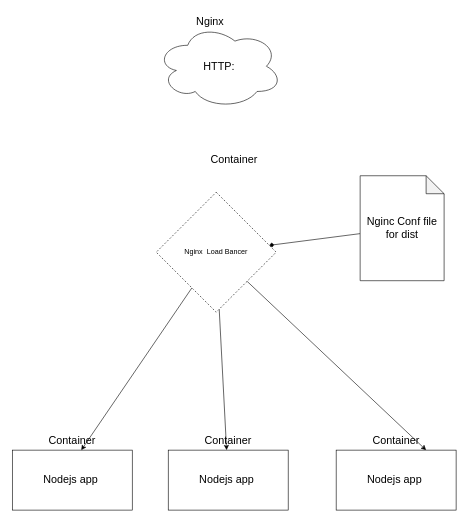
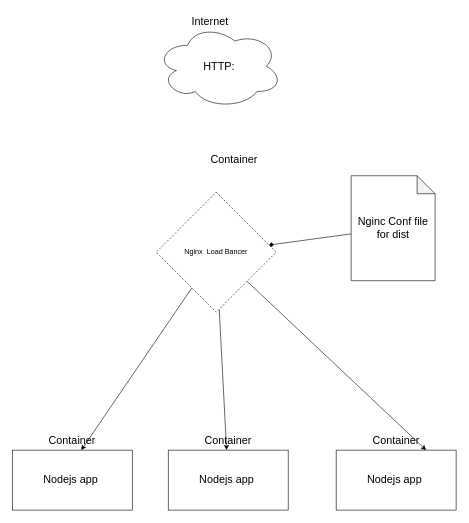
(210, 21) -> (210, 21)
(402, 228) -> (393, 228)
